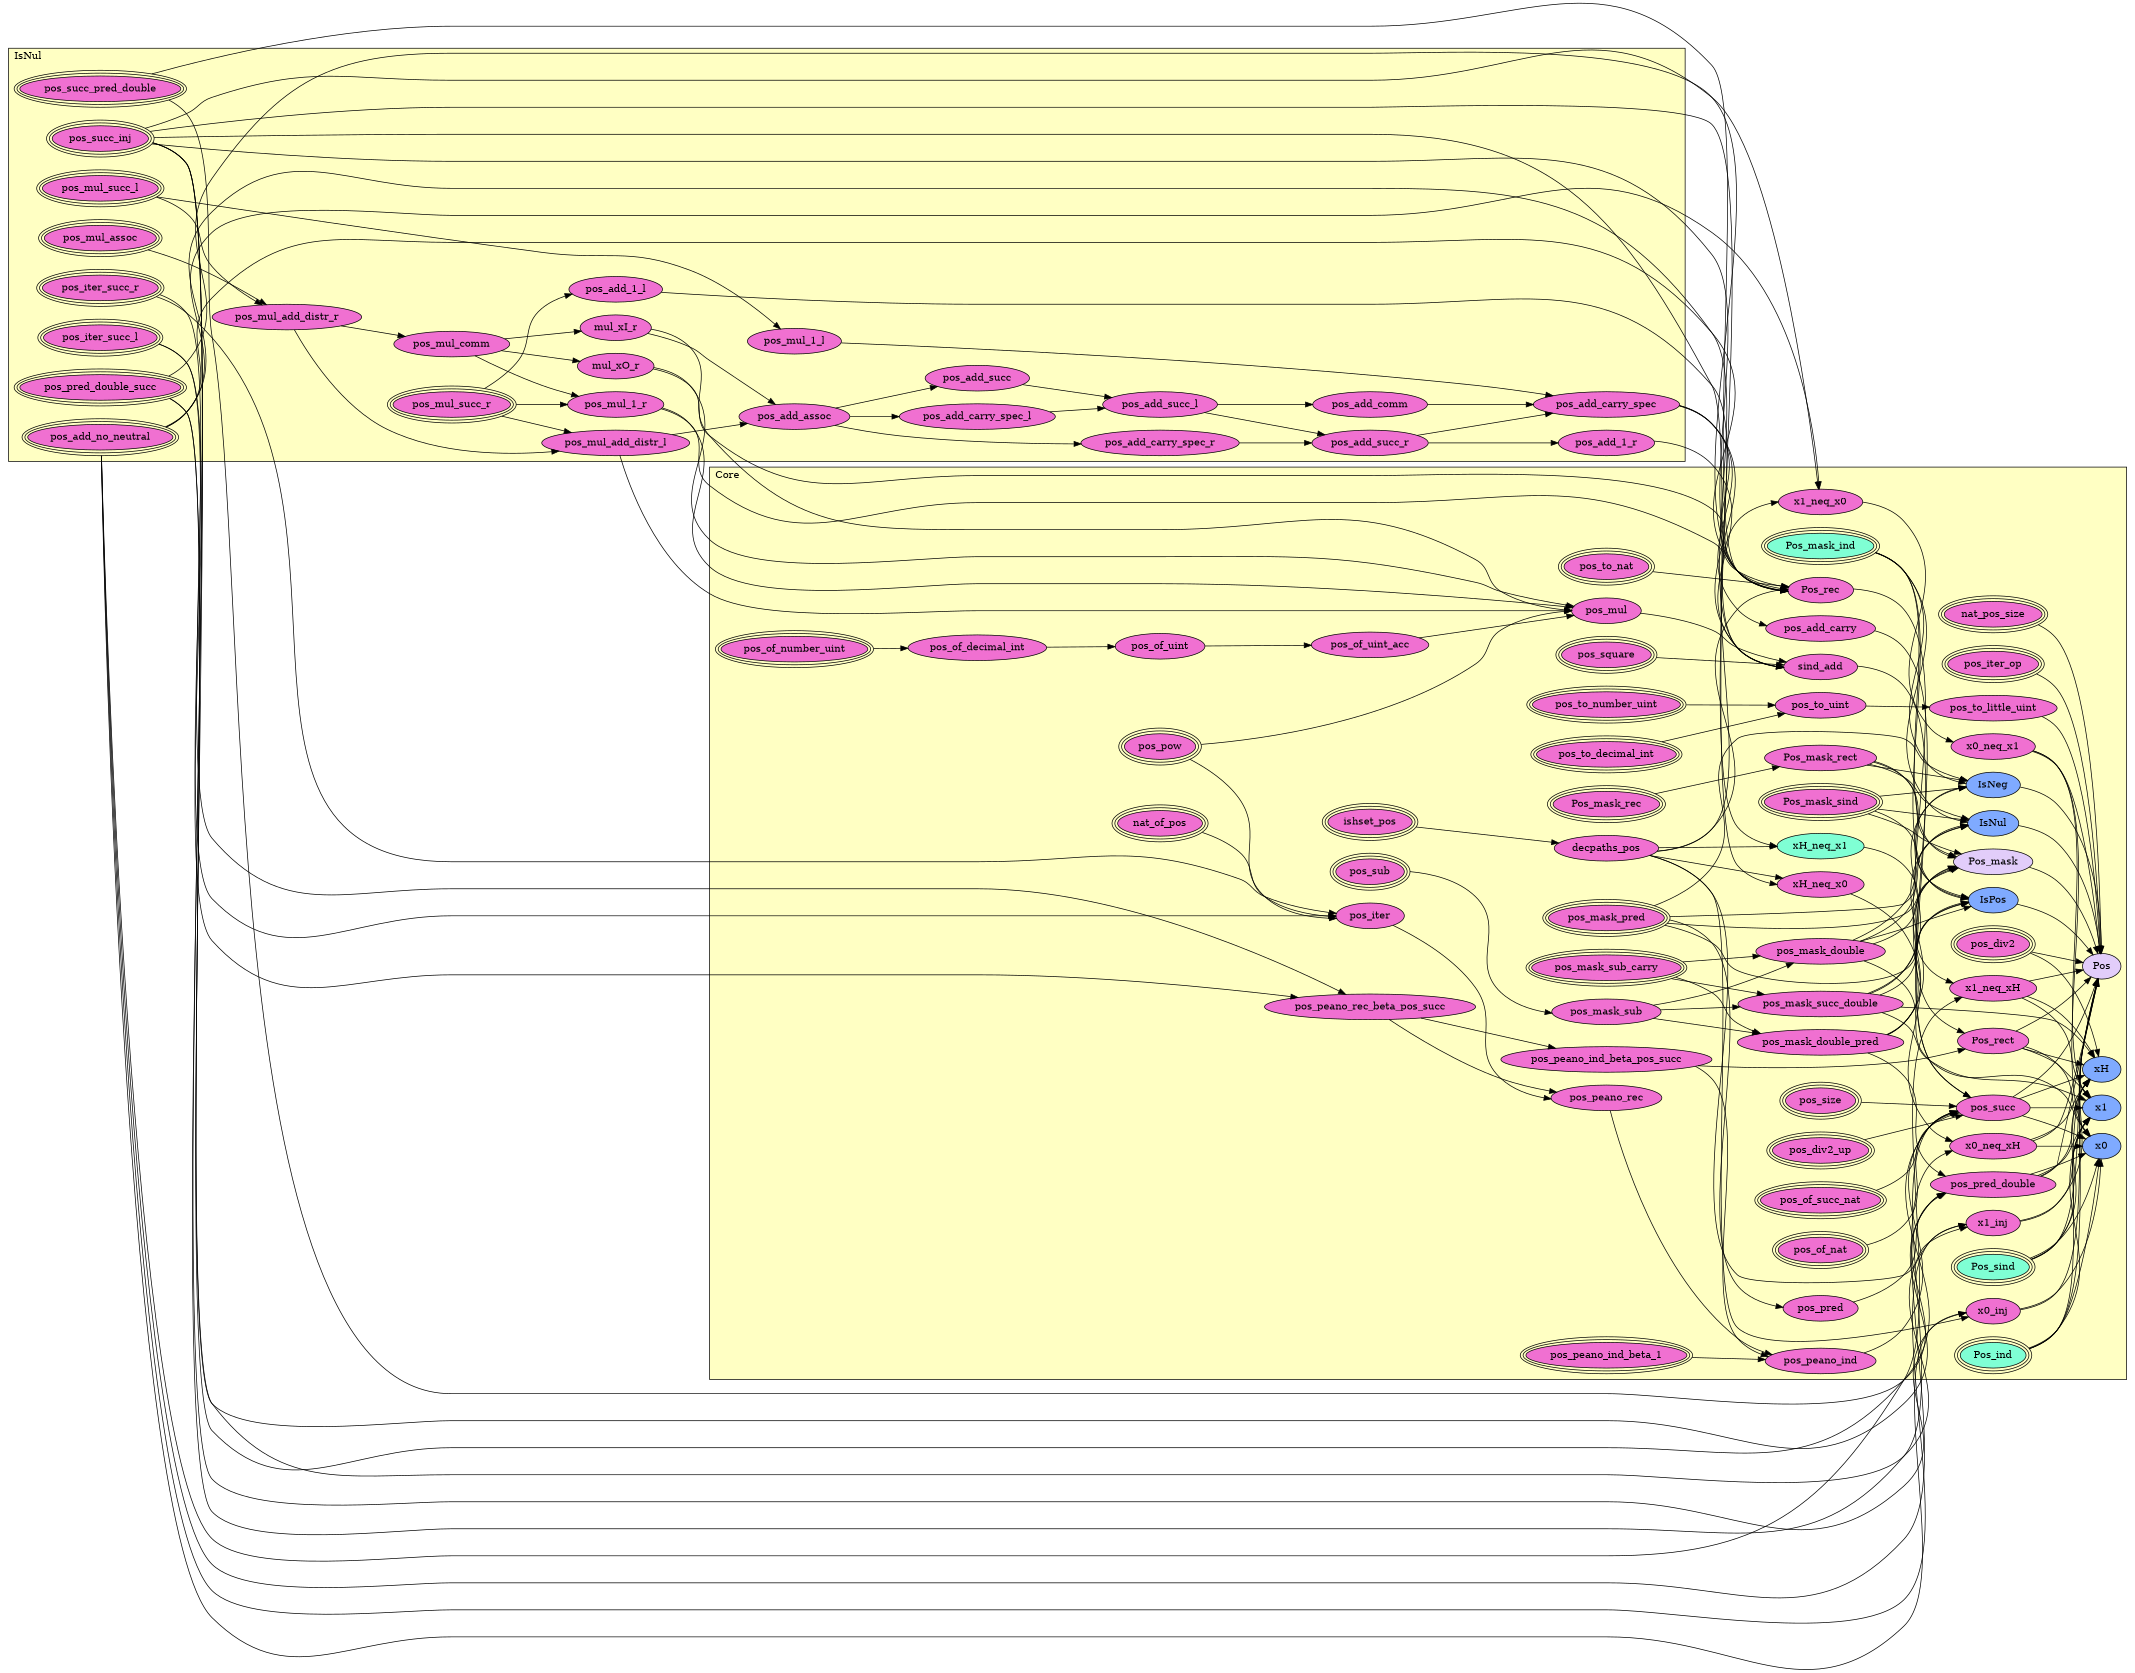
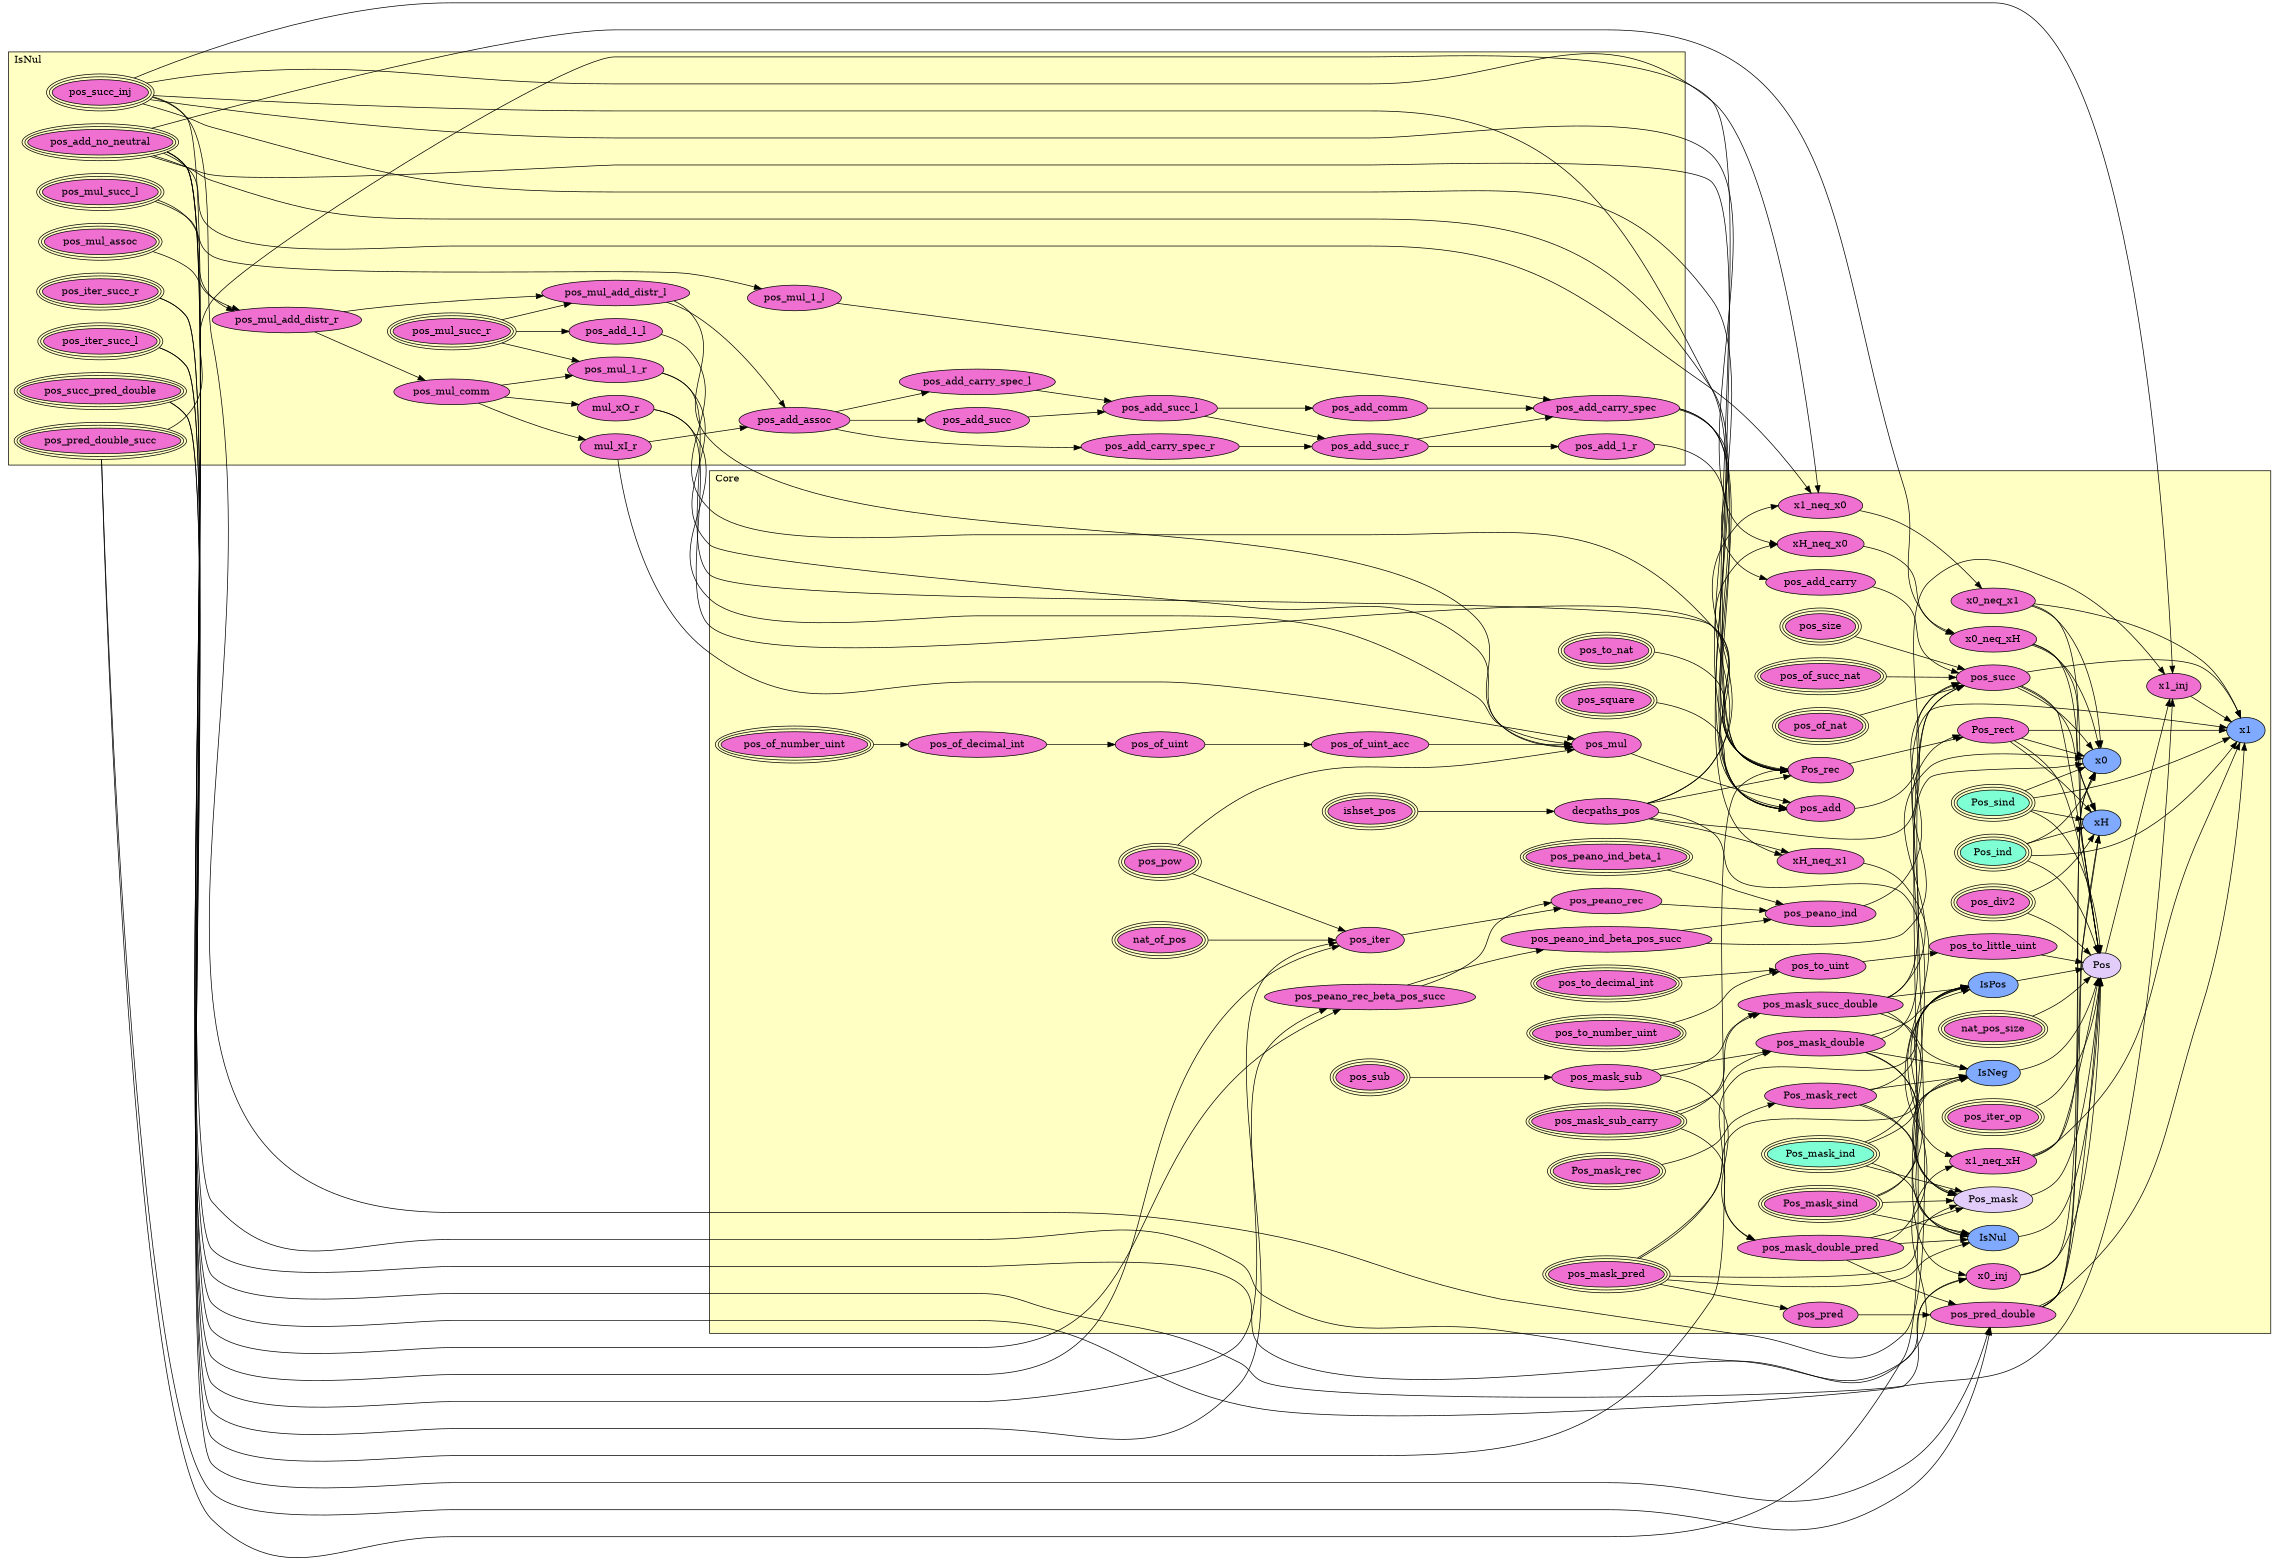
(1821, 667) -> (1821, 809)
(1821, 846) -> (1821, 861)
(2002, 1013) -> (1906, 813)
(2081, 1118) -> (2138, 823)
(1821, 1150) -> none
